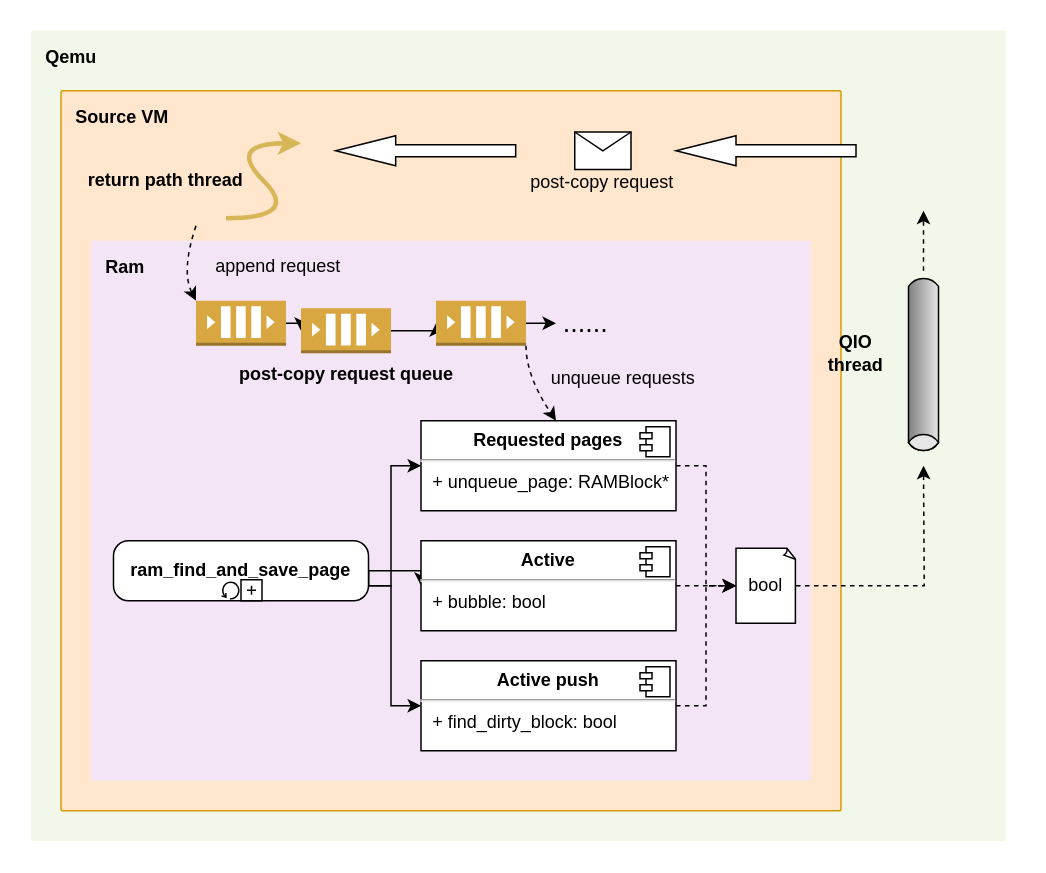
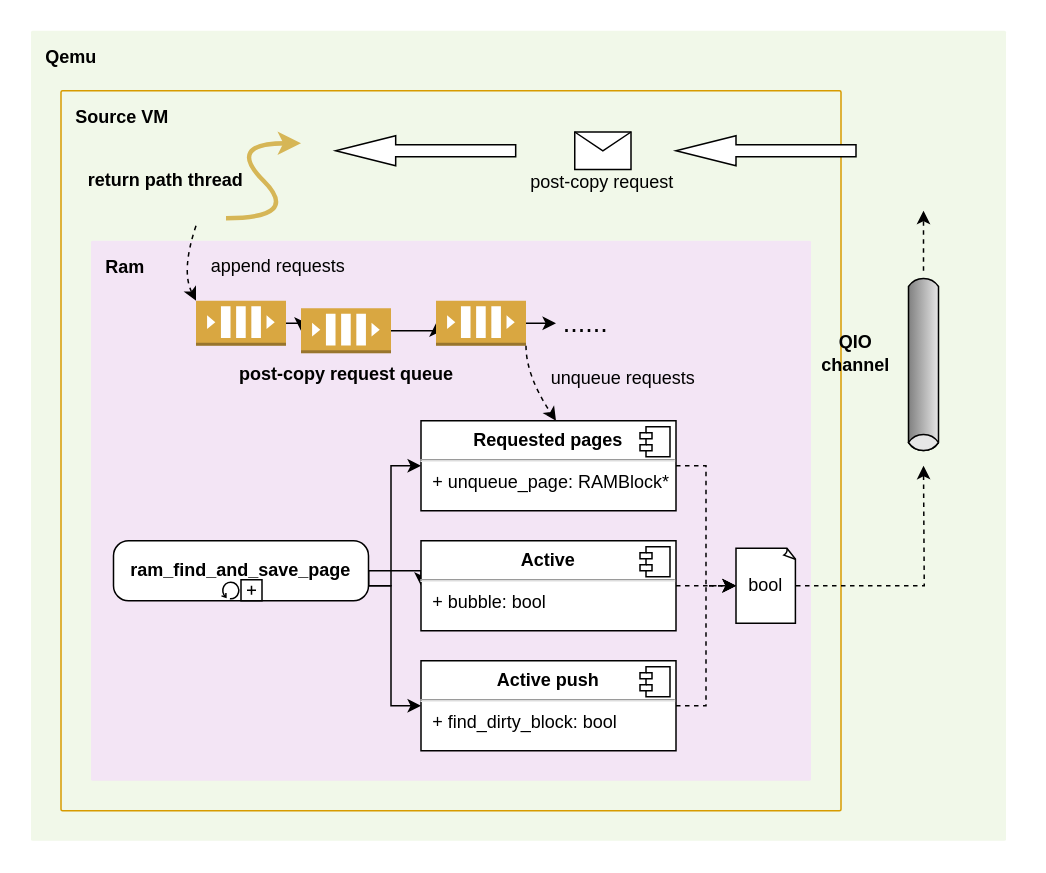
(119, 118) -> (119, 118)
(278, 263) -> (278, 263)
(856, 353) -> (856, 353)
